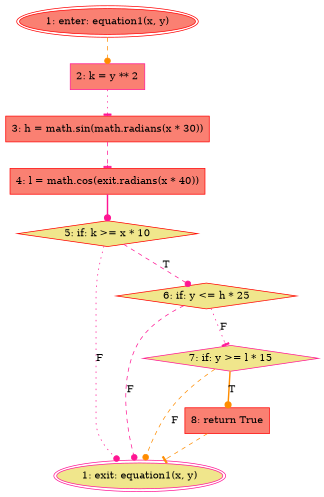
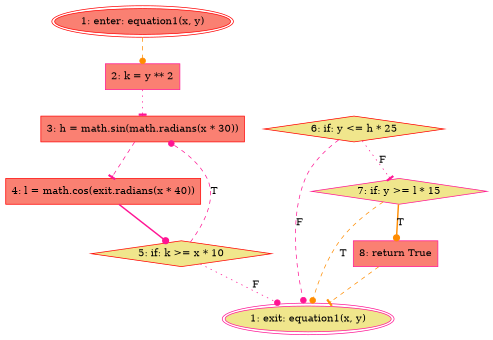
(154, 263) -> (210, 189)
(175, 421) -> (343, 254)
(227, 421) -> (396, 254)
